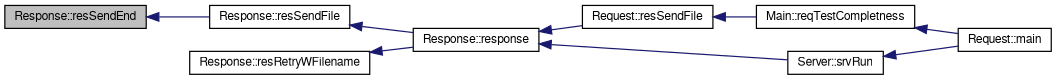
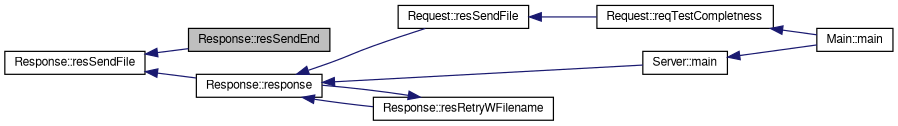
(184, 17) -> (173, 51)
(836, 17) -> (685, 17)
(1005, 40) -> (855, 40)
(836, 63) -> (685, 63)
none -> (344, 103)
